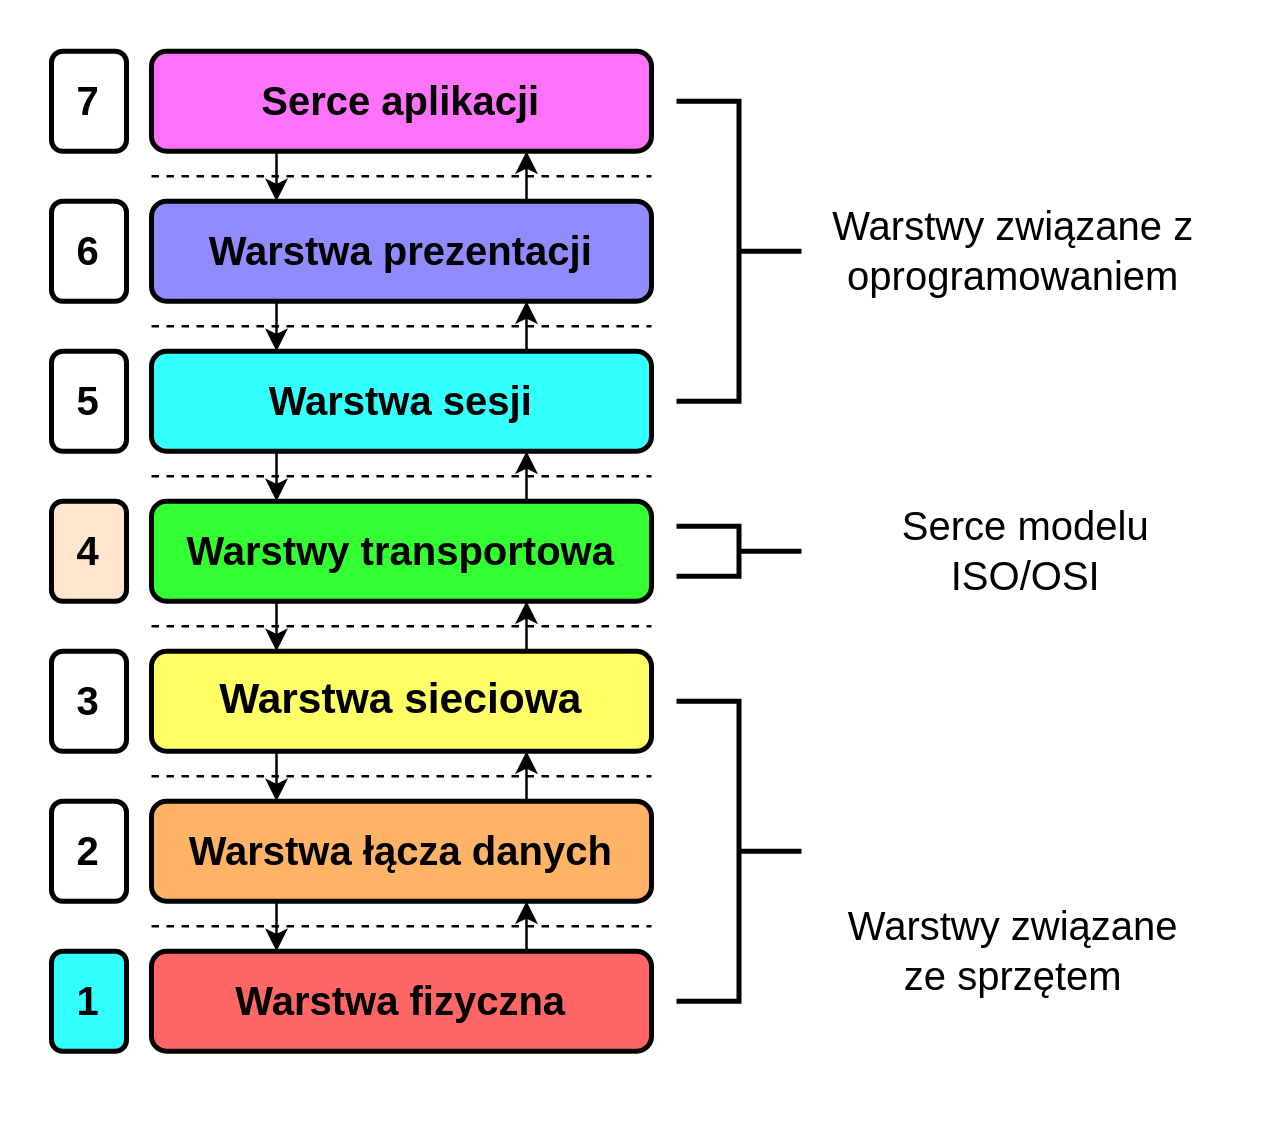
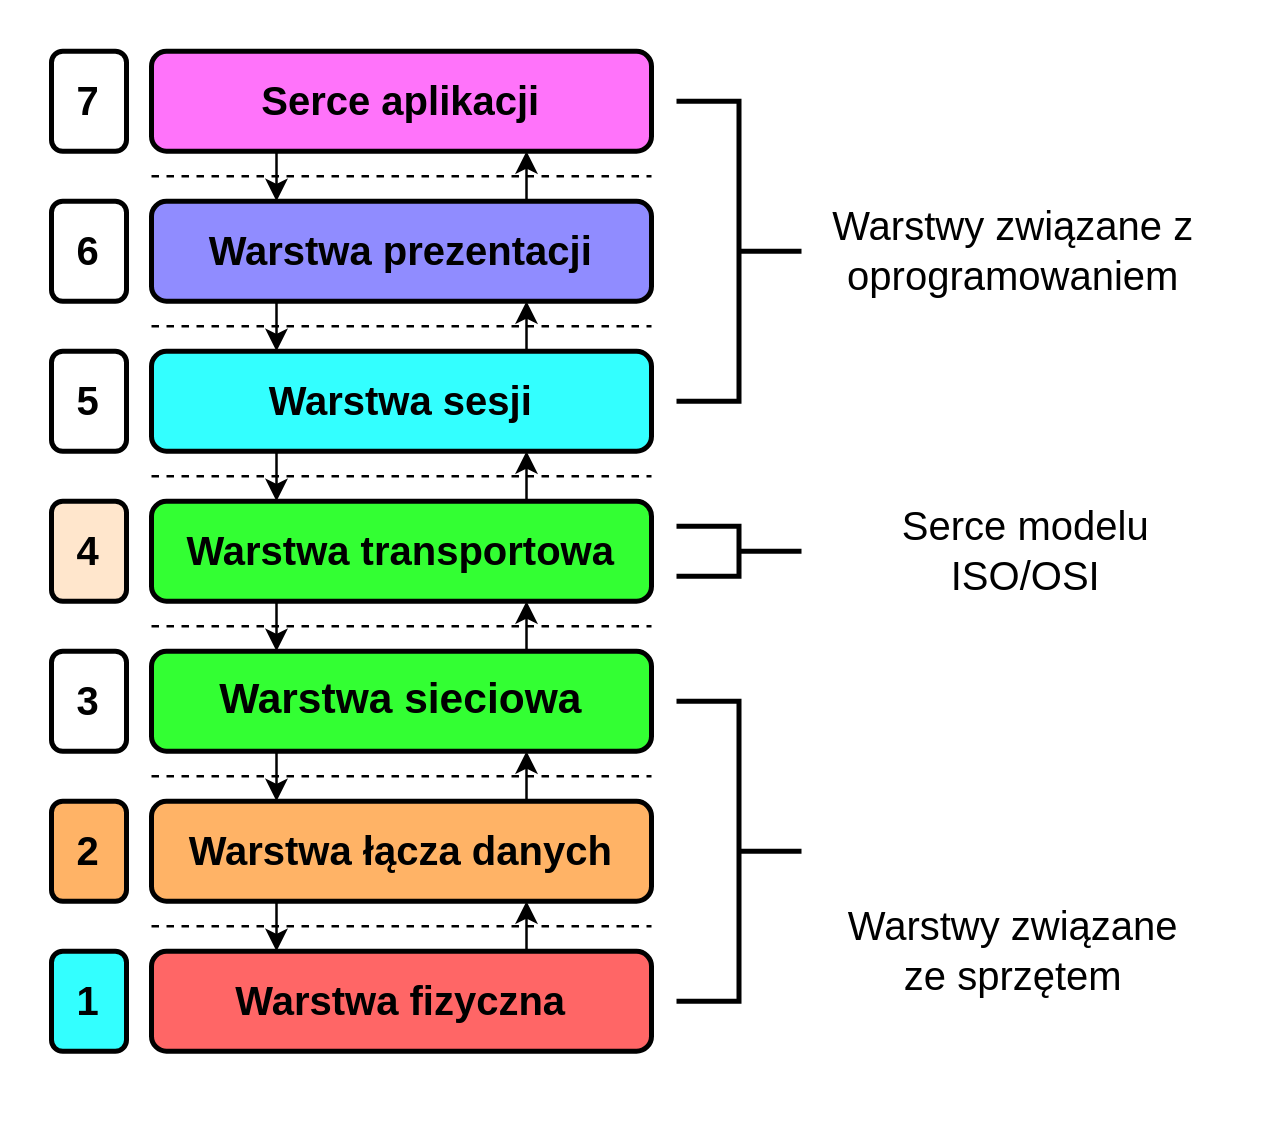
(401, 551) -> (401, 551)
(401, 701) -> (401, 701)
(89, 851) -> (89, 851)
